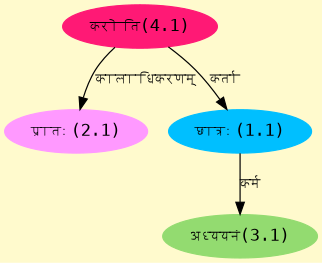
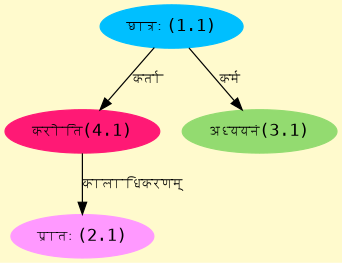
(196, 71) -> (131, 74)
